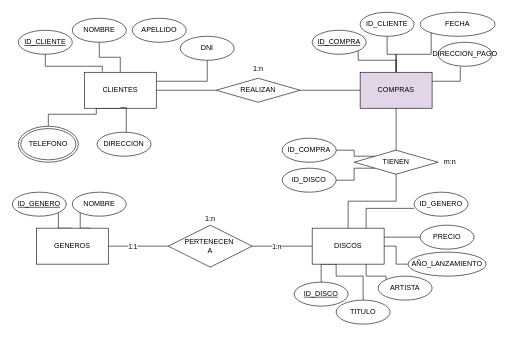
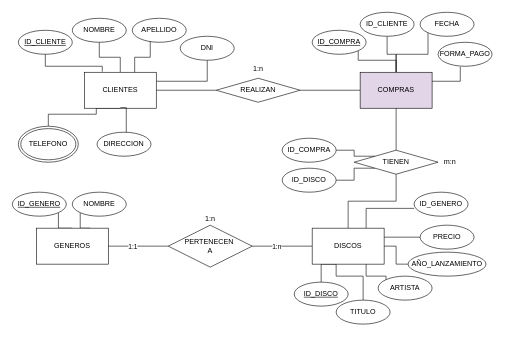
(458, 24) -> (447, 24)
(465, 54) -> (465, 54)
none -> (142, 57)
